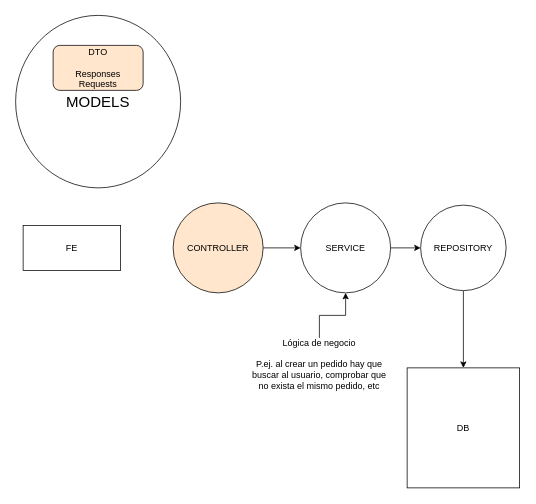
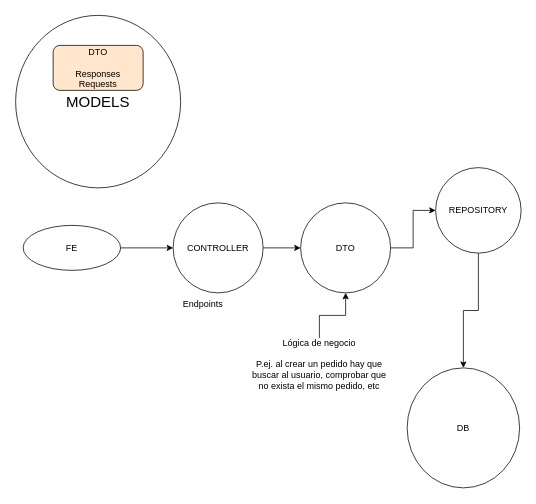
(72, 248) -> (72, 248)
none -> (166, 248)
(218, 248) -> (218, 248)
(345, 248) -> (345, 248)
(463, 248) -> (478, 210)
none -> (203, 304)
(463, 428) -> (463, 428)
